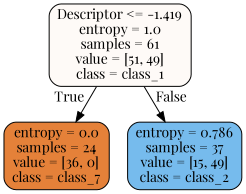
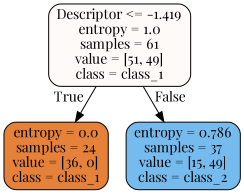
(57, 156) -> (56, 156)
